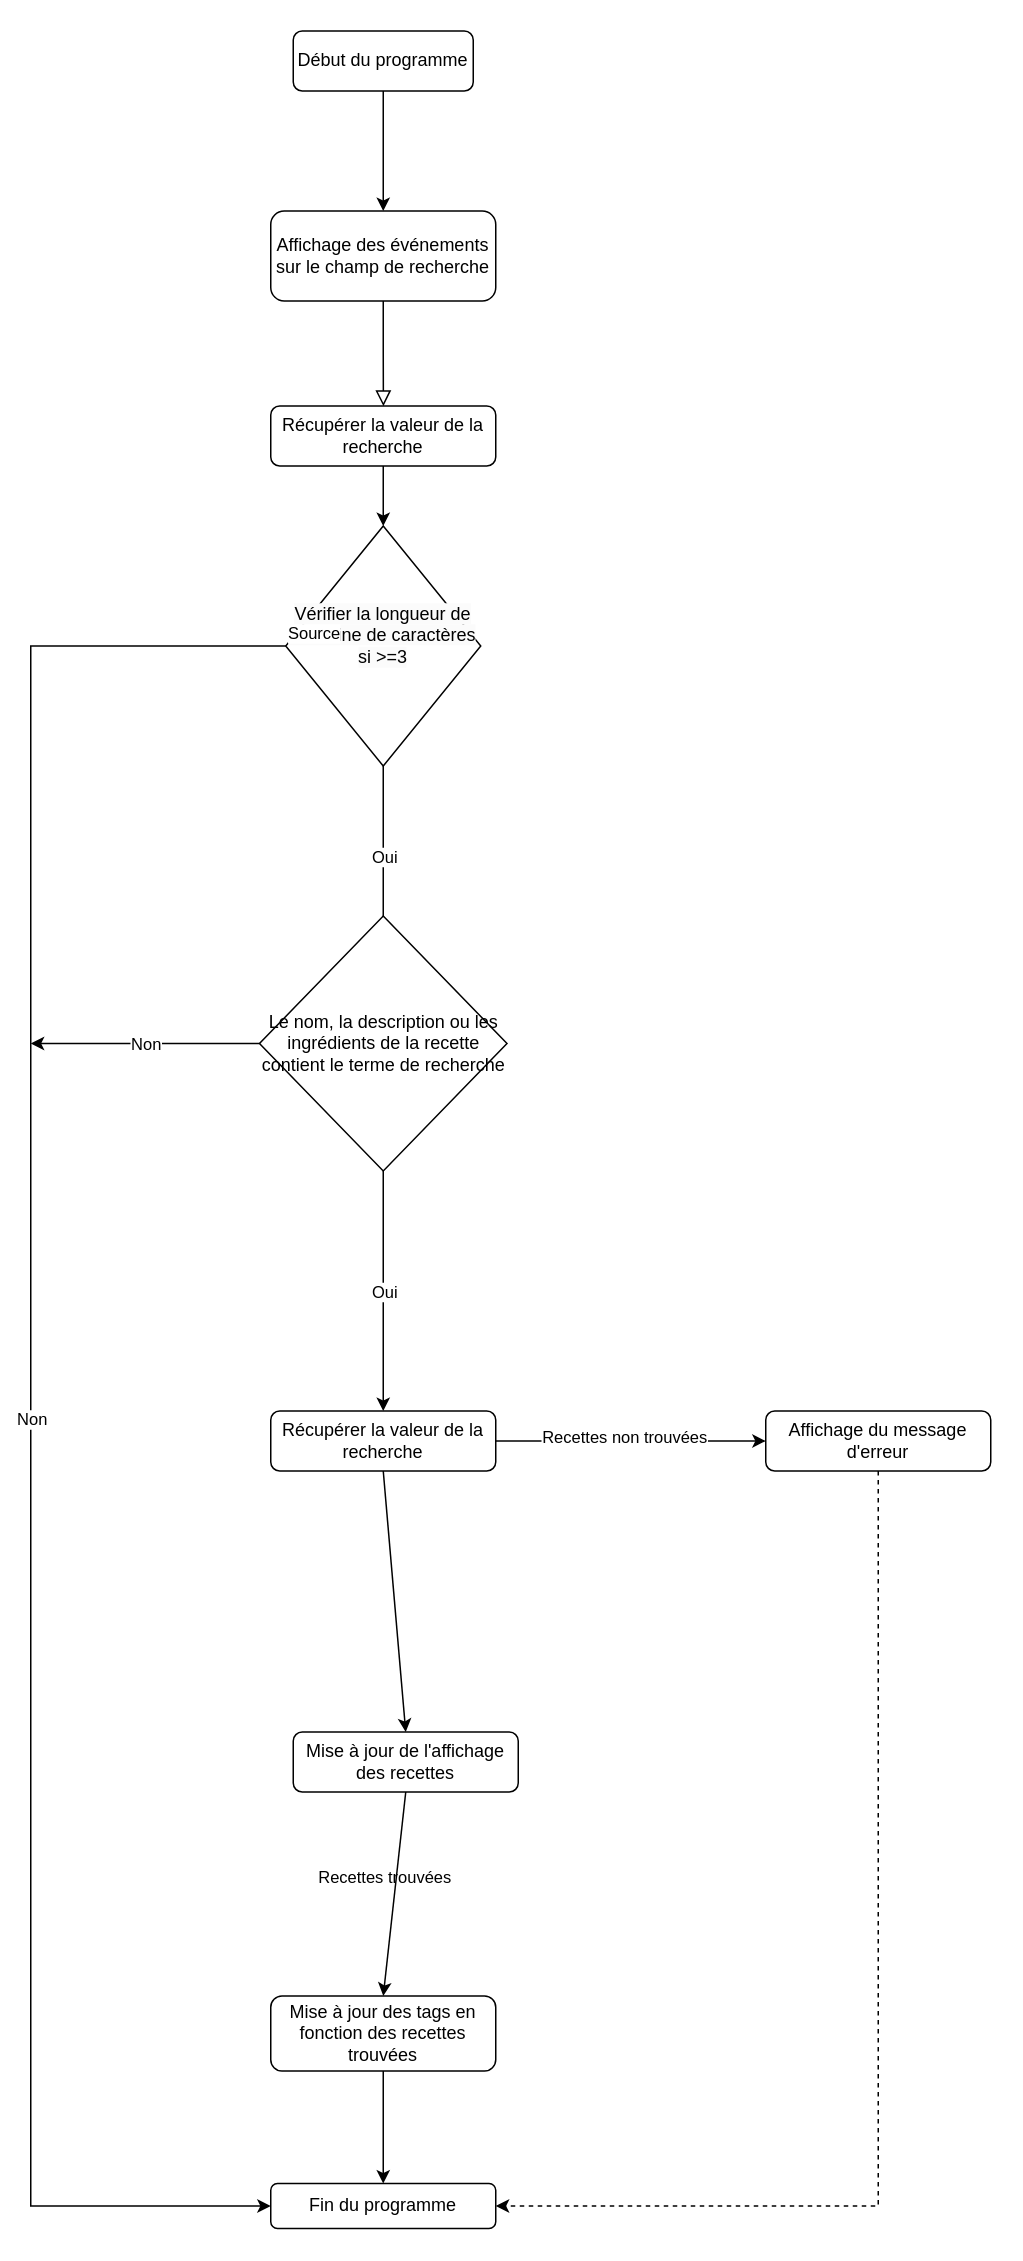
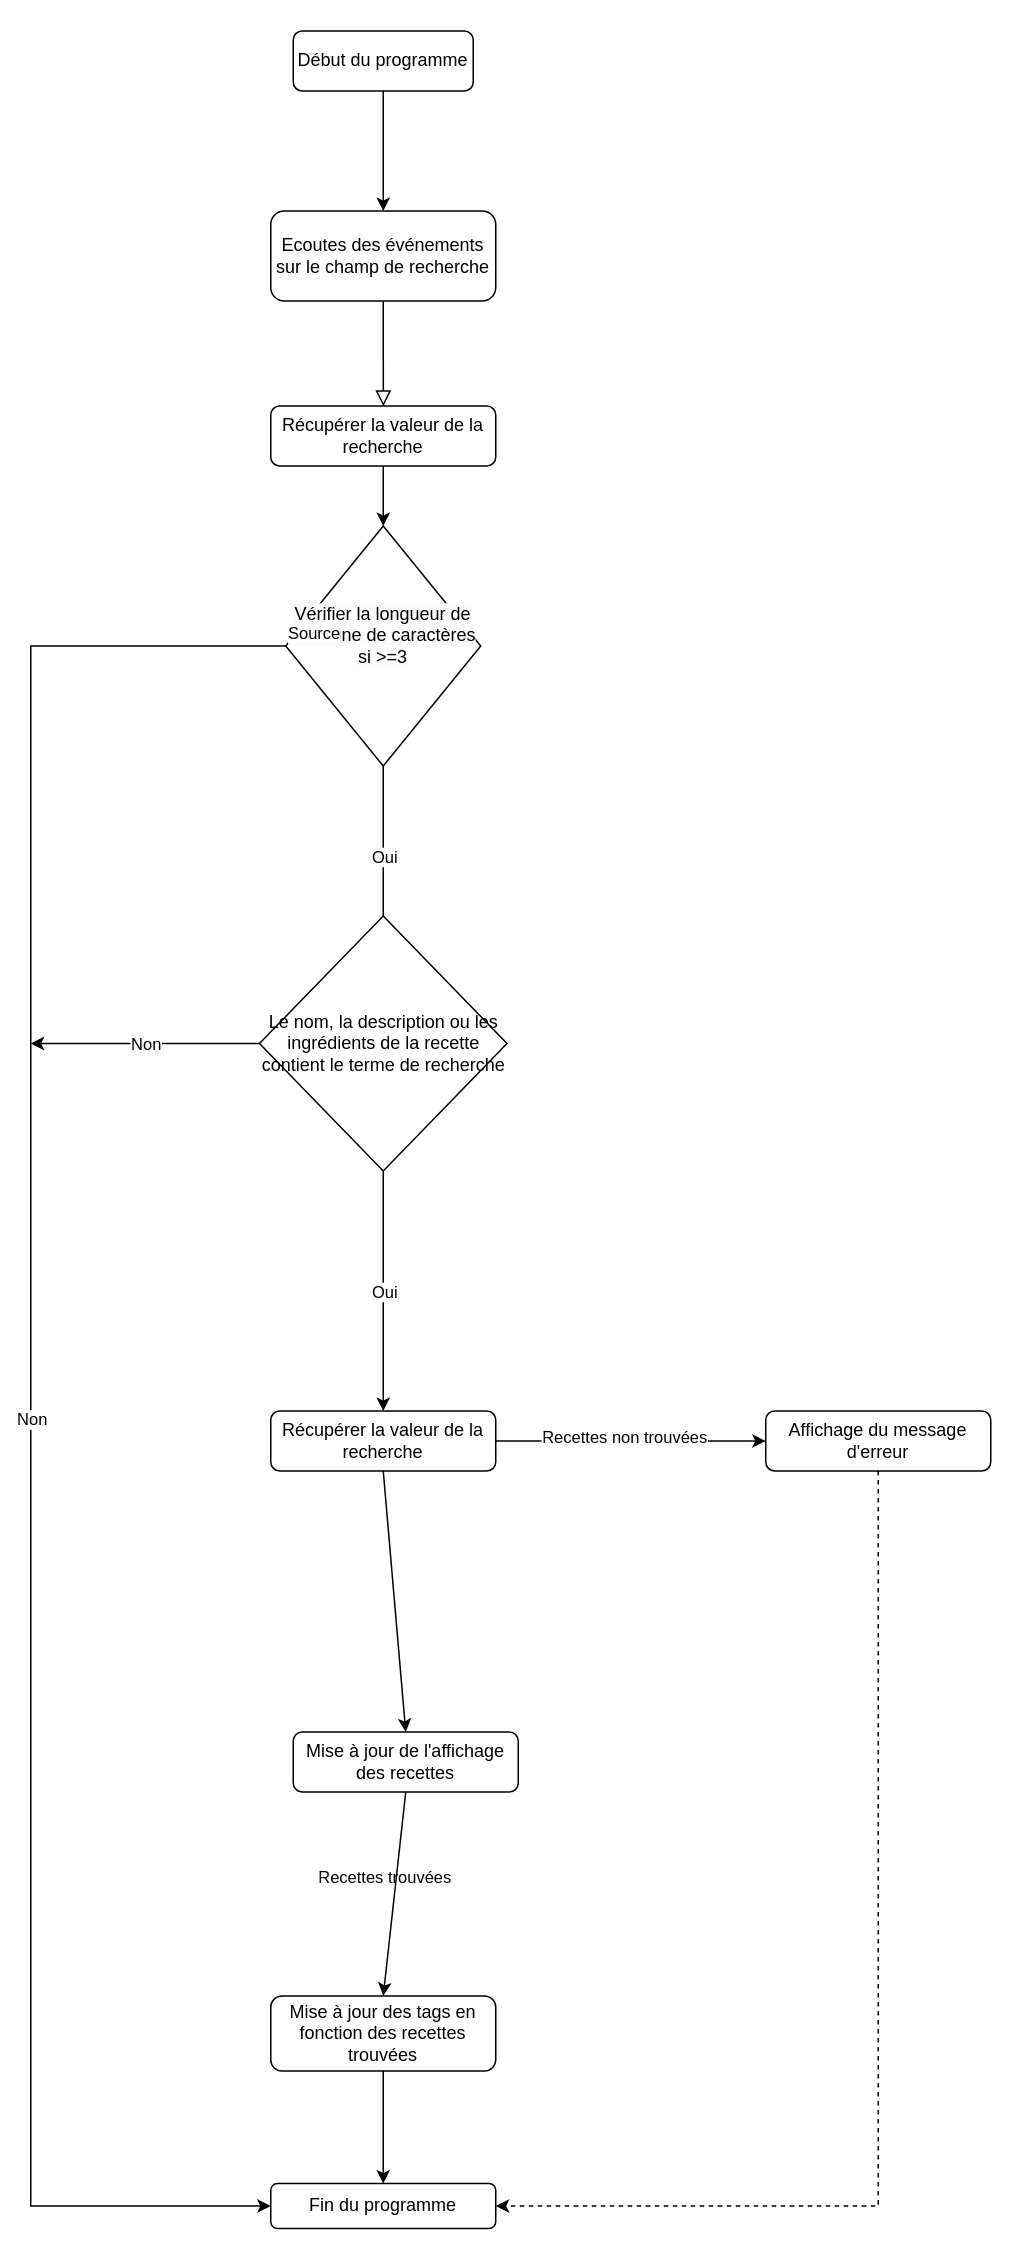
(383, 256) -> (383, 256)
